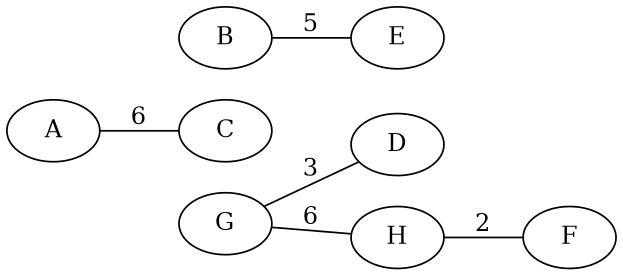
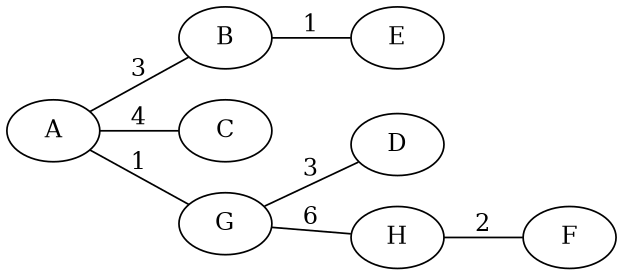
(311, 25) -> (311, 25)
none -> (139, 84)
(139, 118) -> (139, 118)
none -> (139, 177)
